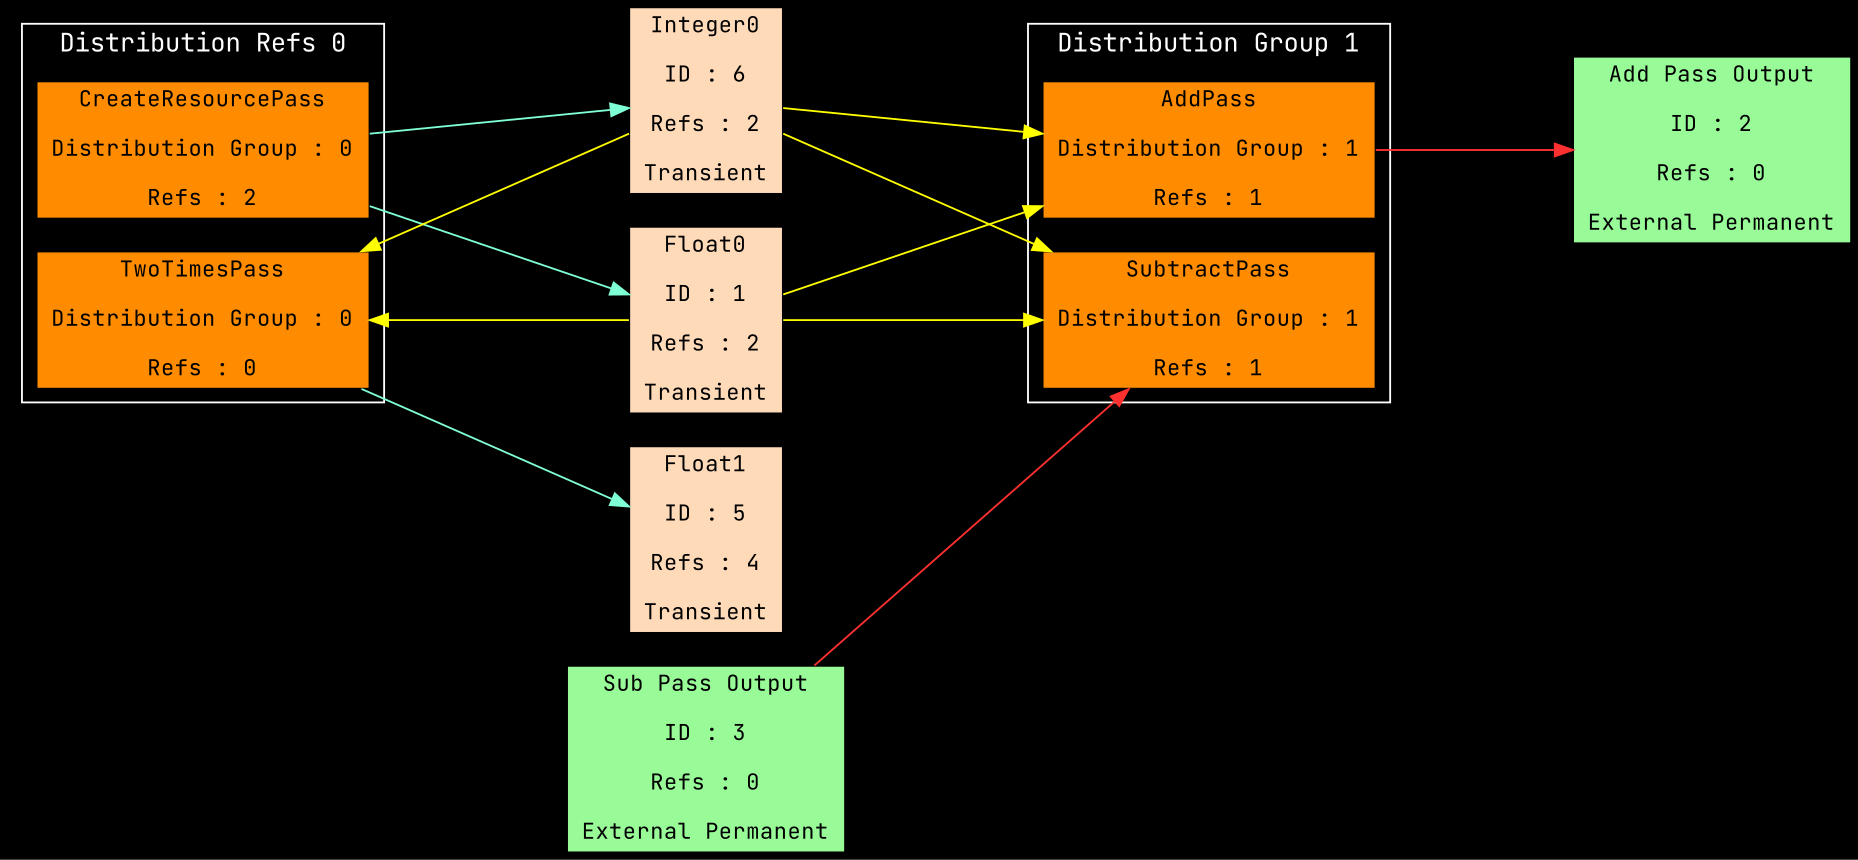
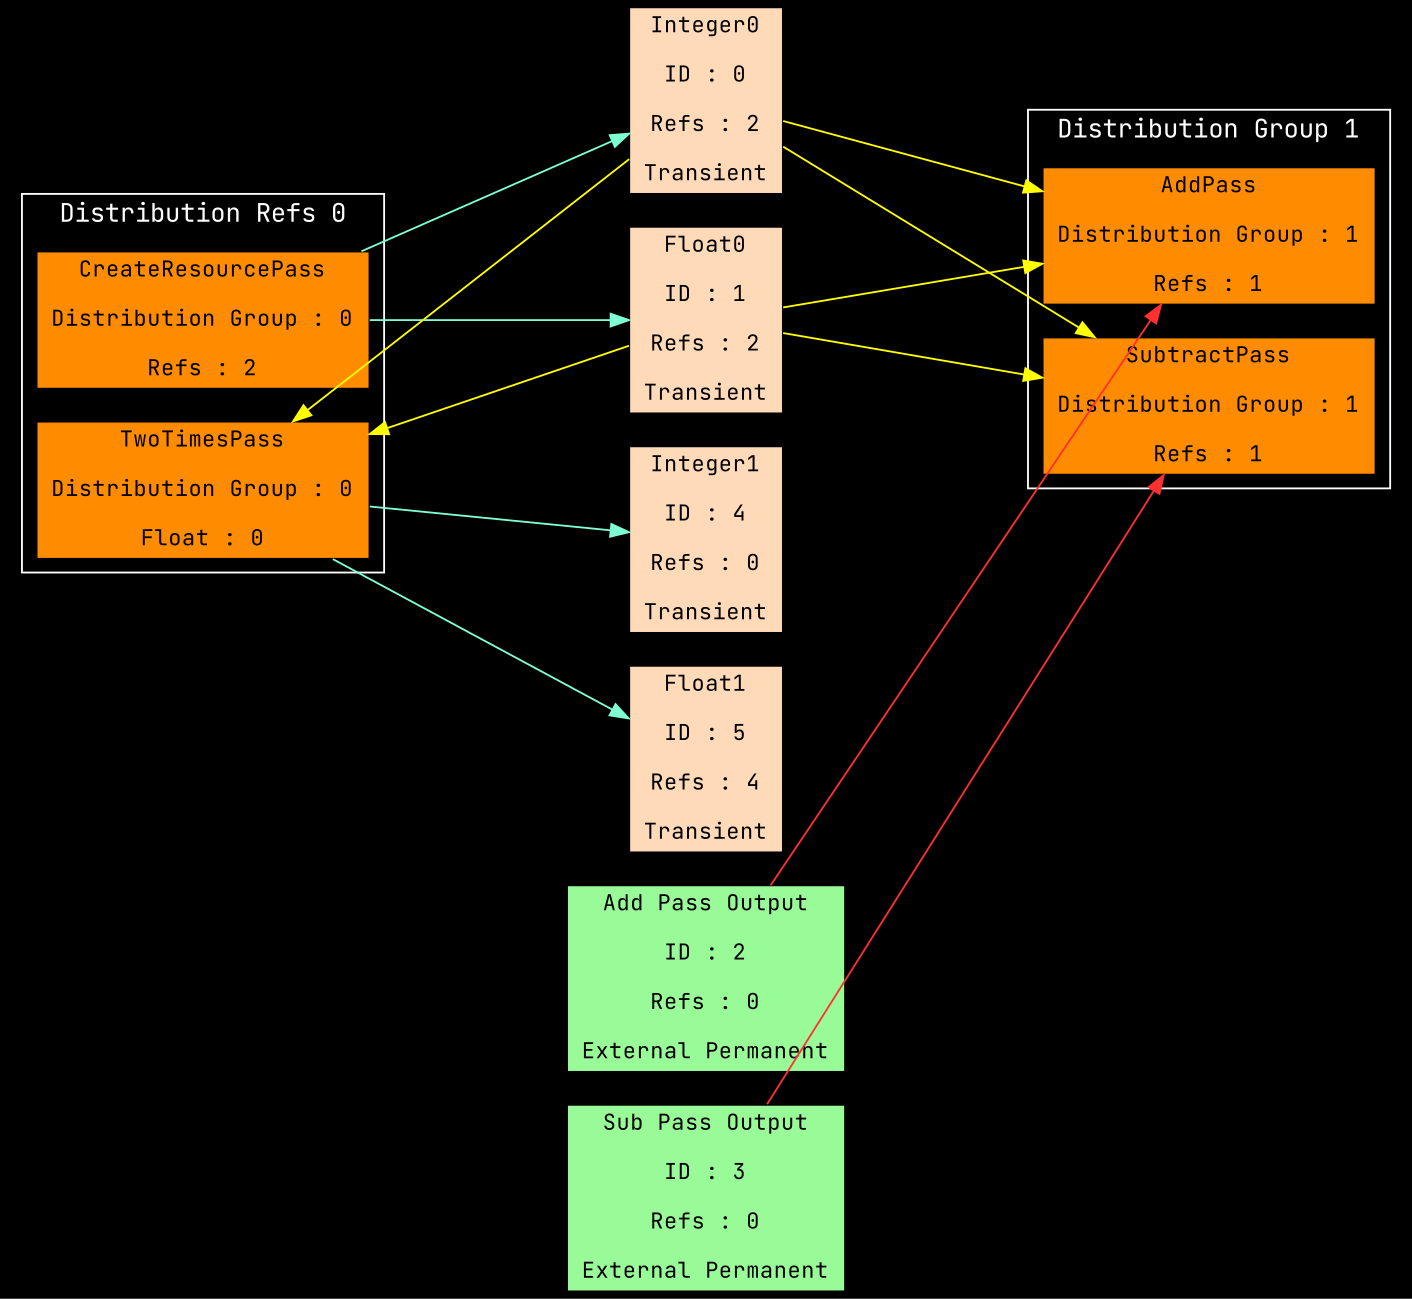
(706, 101) -> (706, 101)
(1465, 150) -> (961, 603)
(203, 320) -> (203, 490)
none -> (706, 540)
